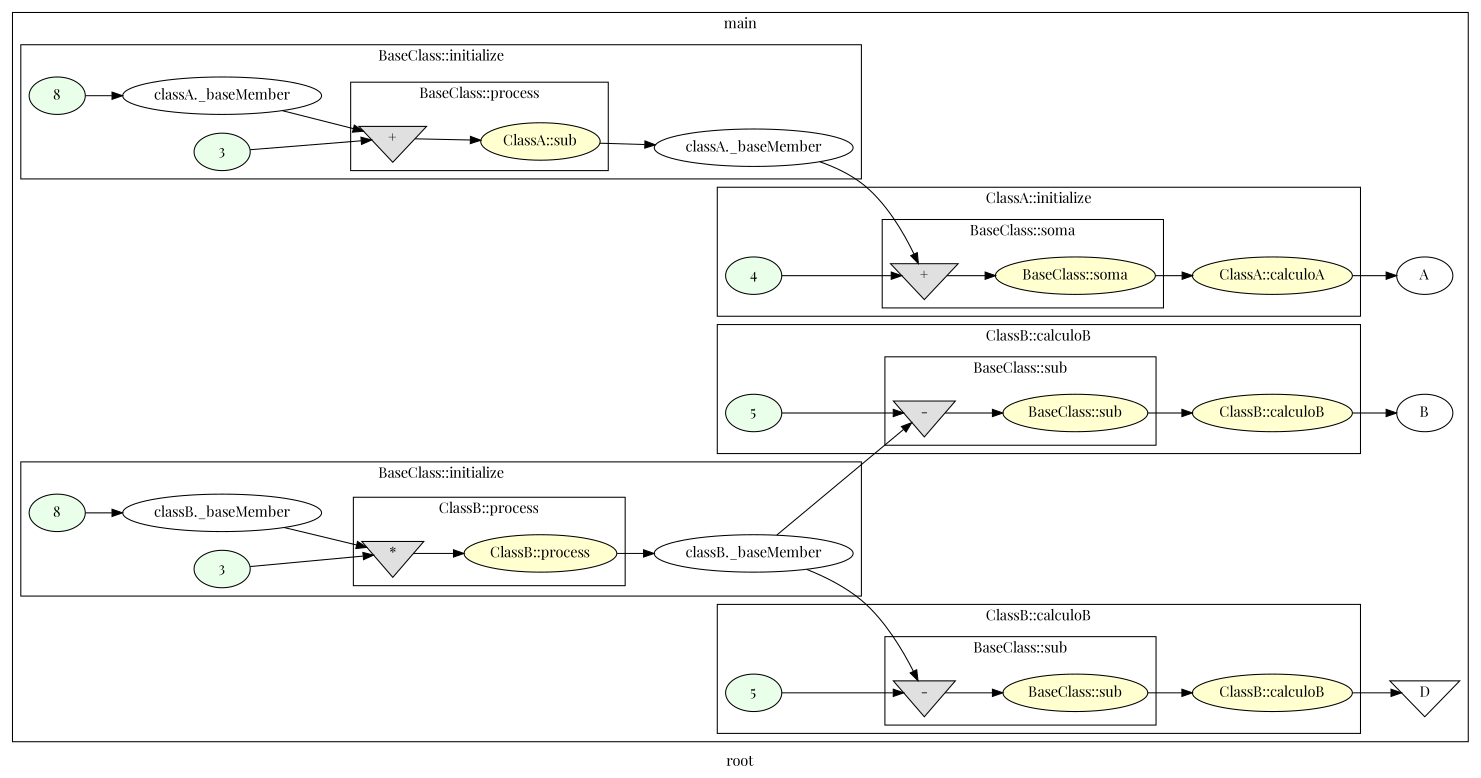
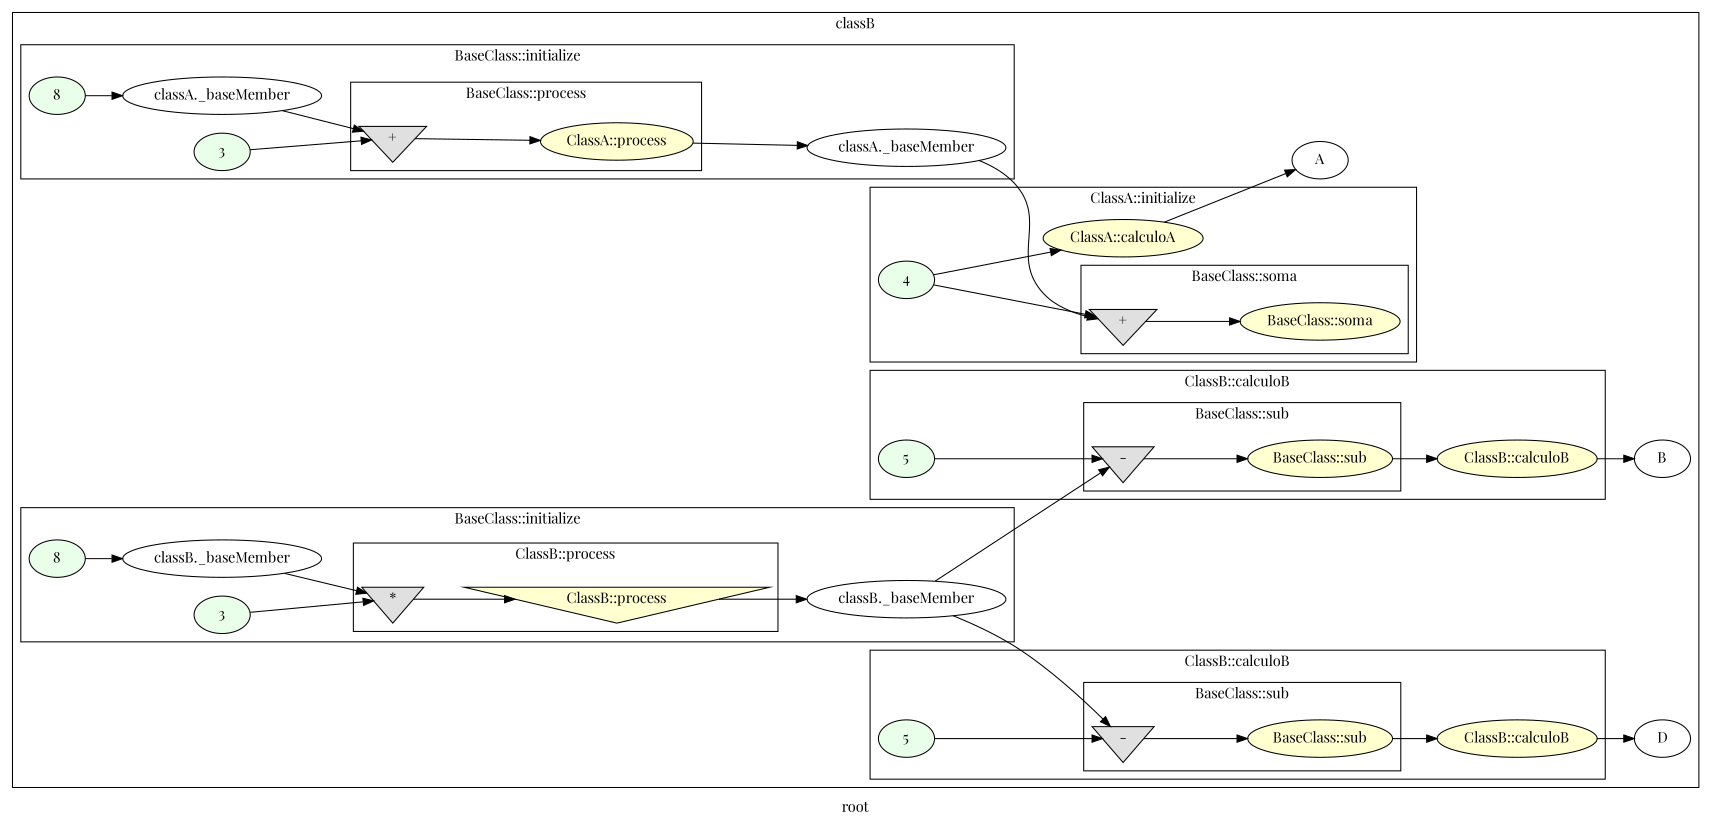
(740, 24) -> (856, 24)
(540, 141) -> (617, 141)
(1170, 276) -> (992, 263)
(540, 553) -> (617, 599)
(1425, 693) -> (1662, 739)
